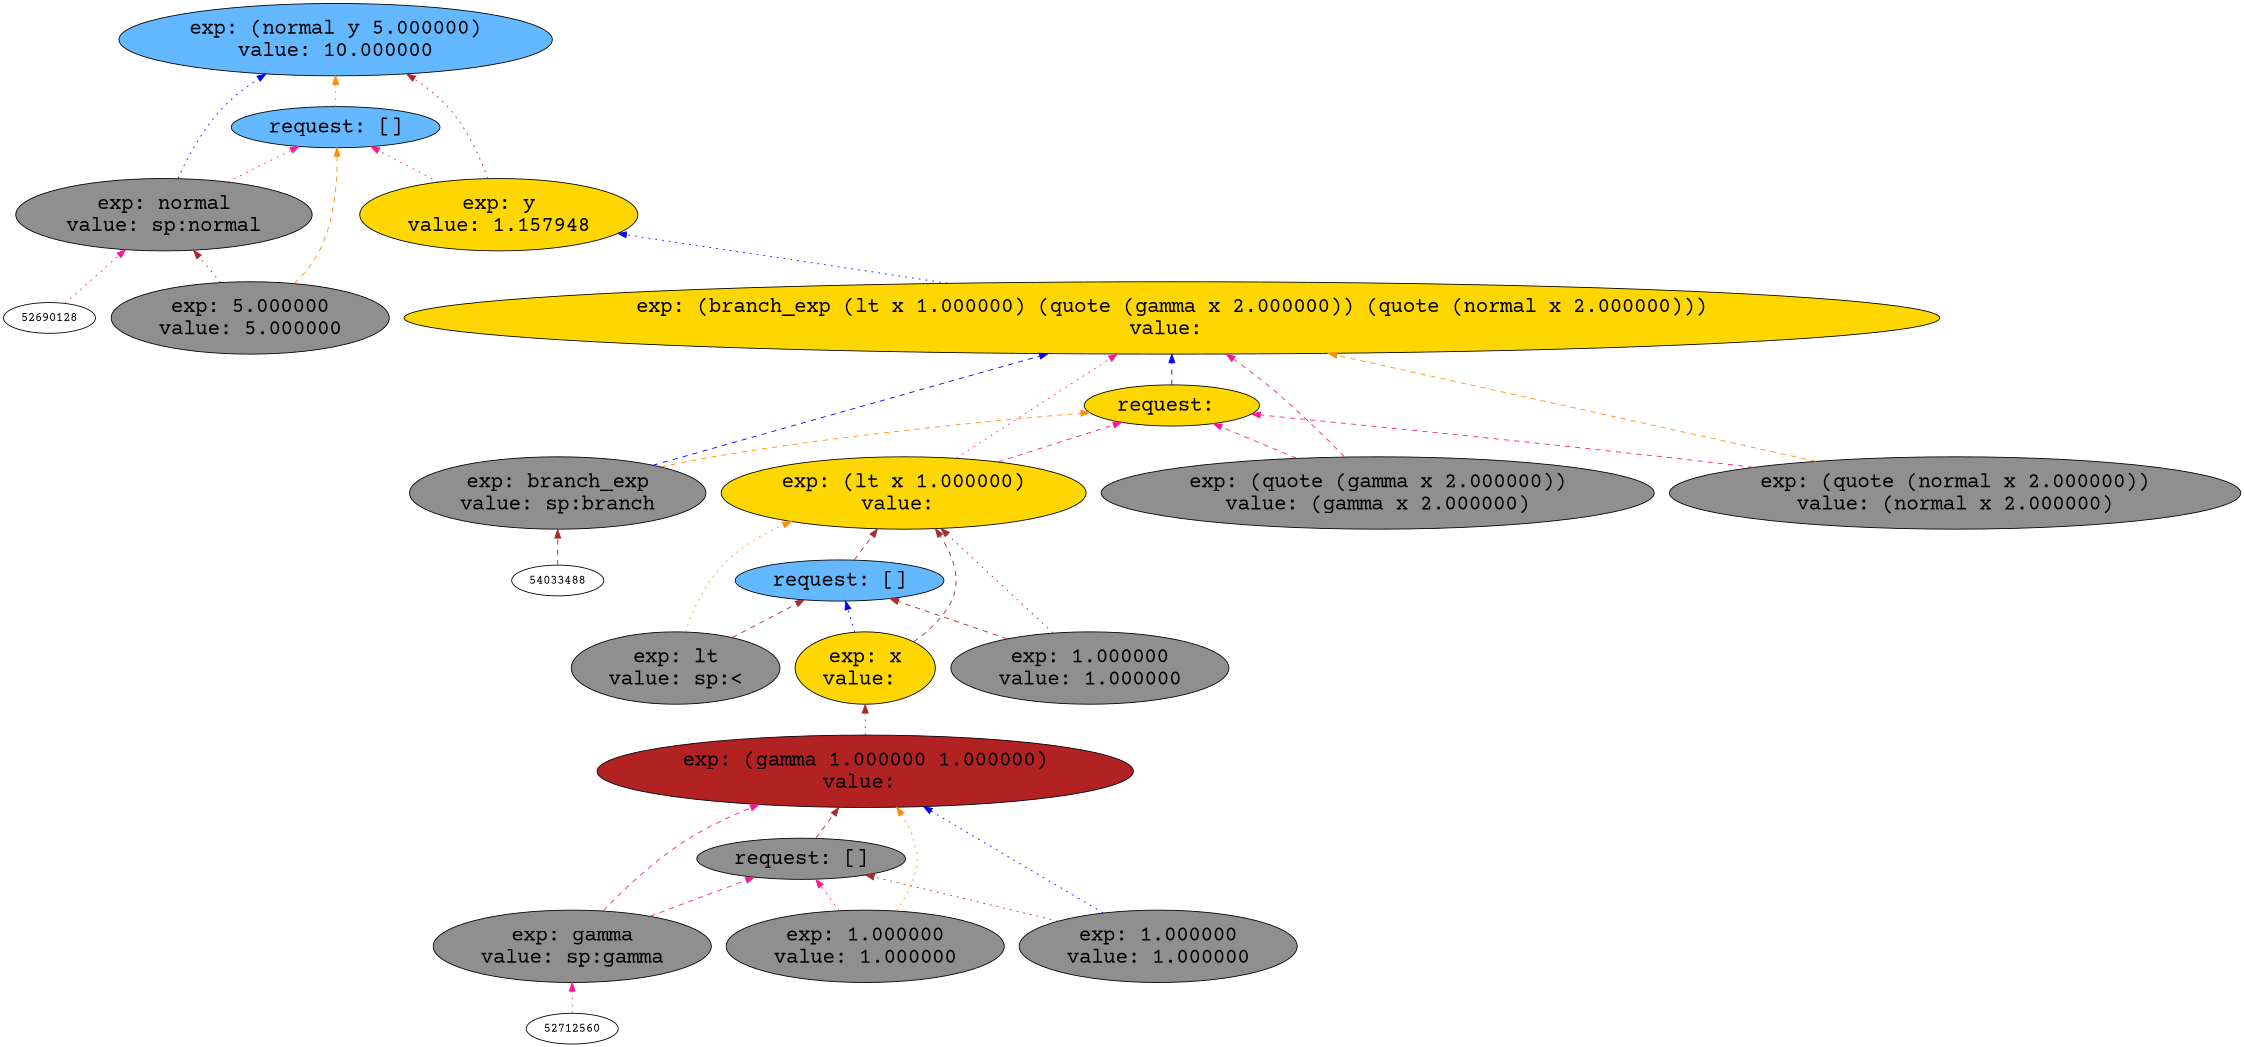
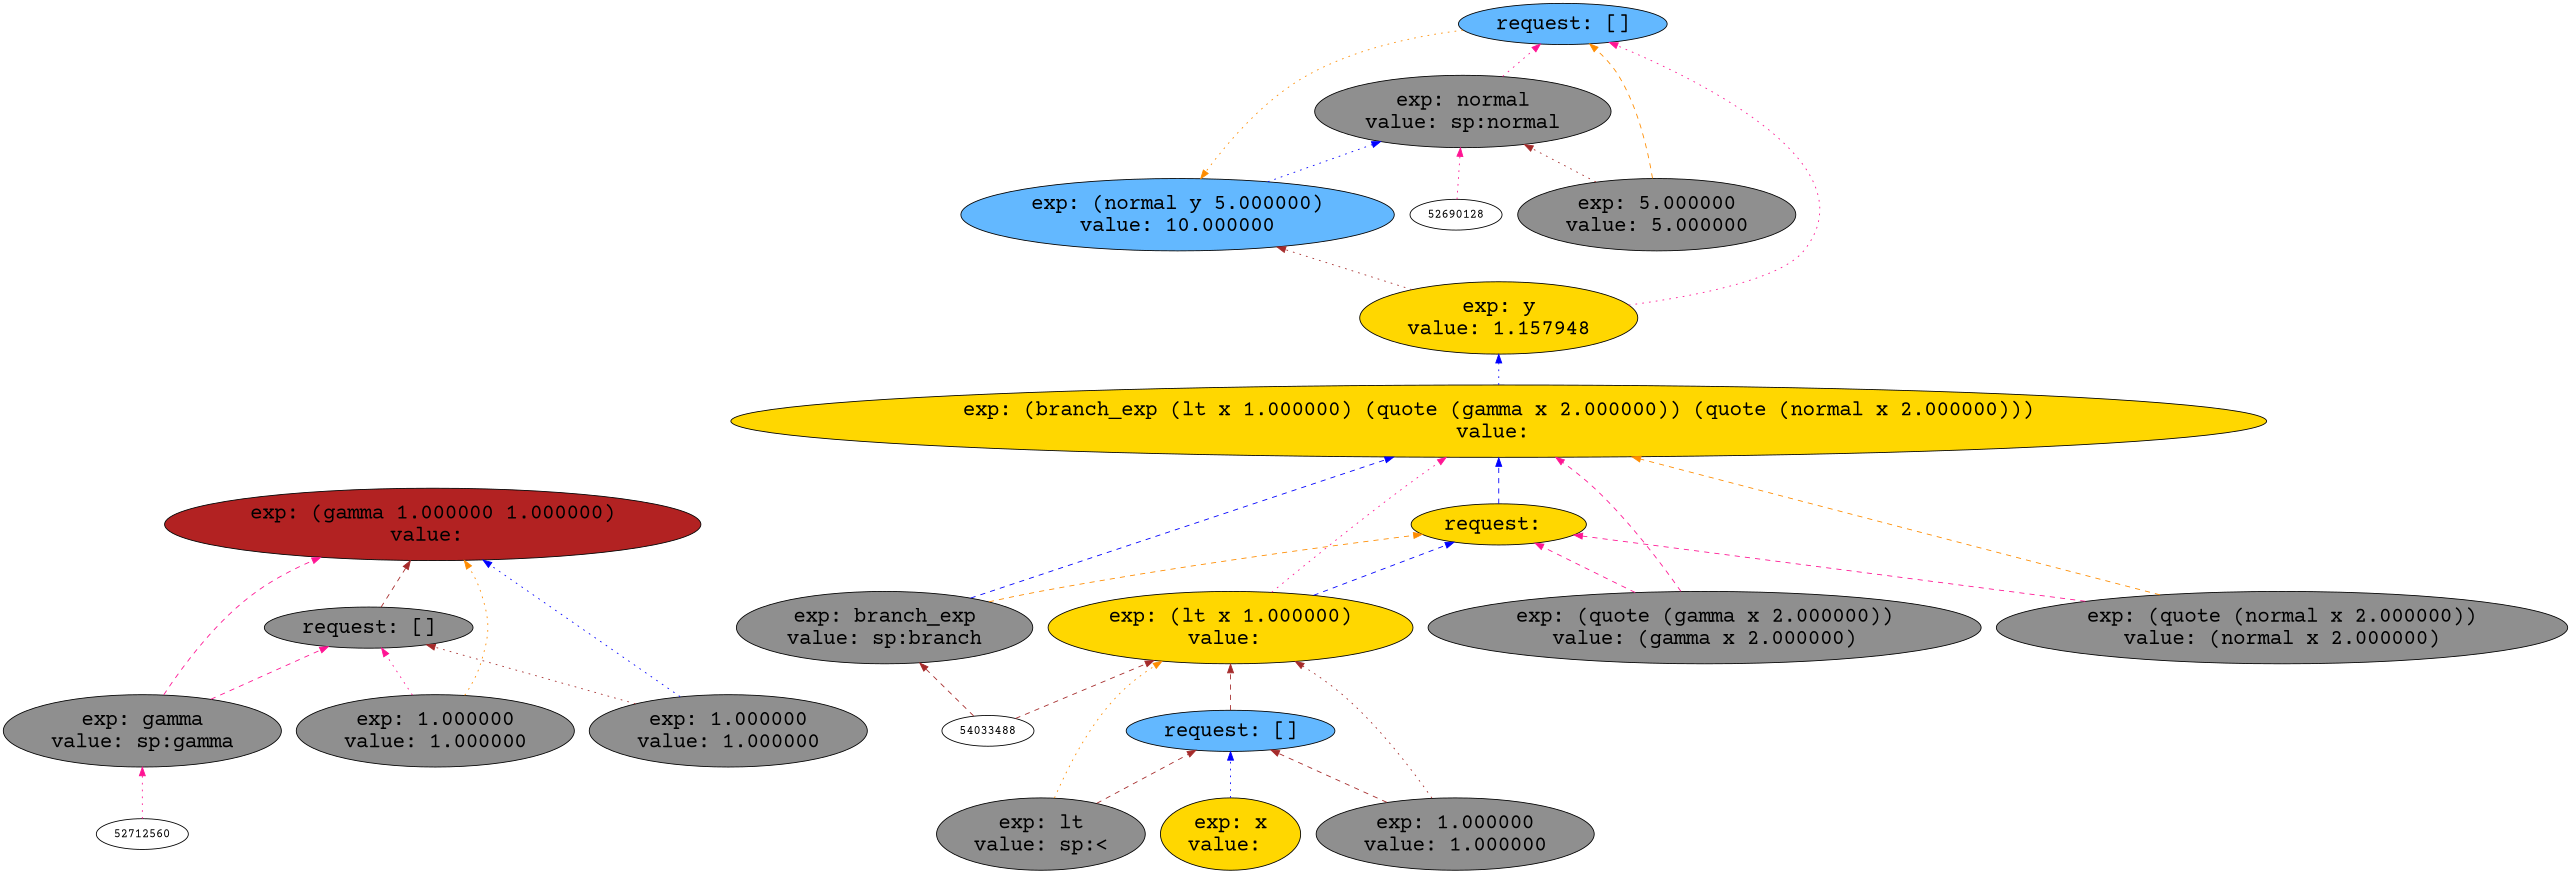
(210, 122) -> (1320, 163)
(1056, 443) -> (1380, 570)
(954, 595) -> (1081, 691)
(865, 724) -> none
